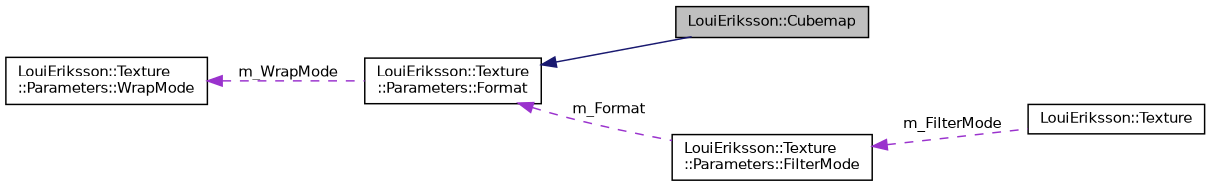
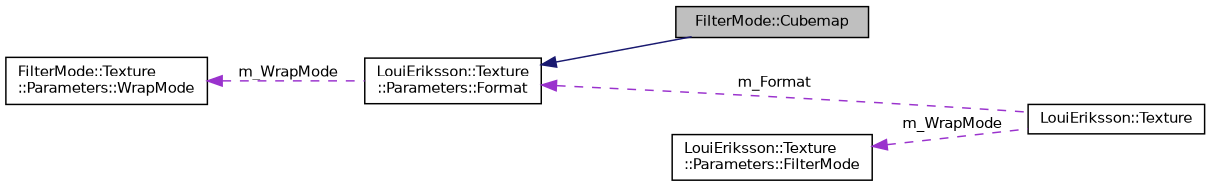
(772, 22) -> (772, 22)
(107, 81) -> (107, 81)
(950, 124) -> (950, 124)
(602, 126) -> (792, 98)
